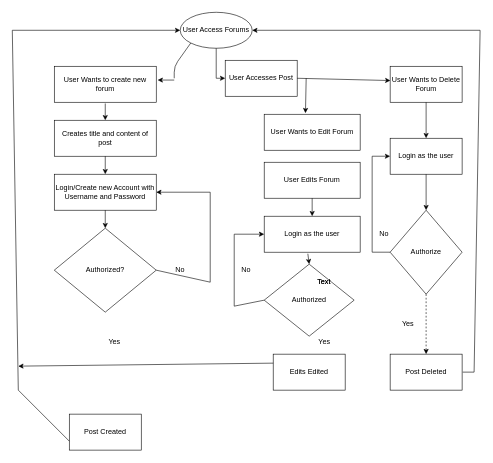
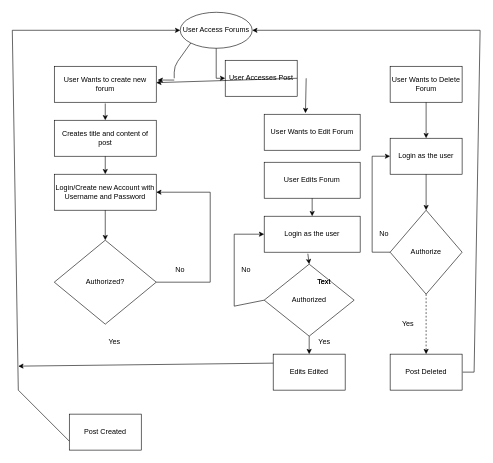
(304, 78) -> (193, 82)
(105, 270) -> (105, 282)
none -> (309, 348)
